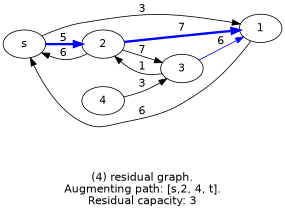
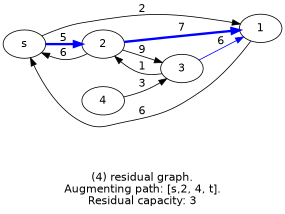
(143, 9) -> (143, 9)
(143, 50) -> (143, 50)
